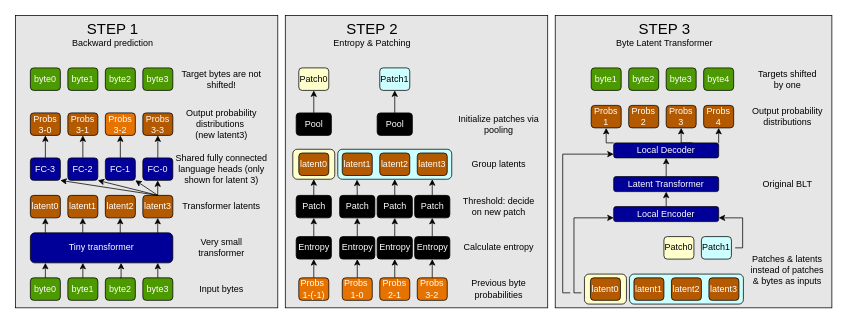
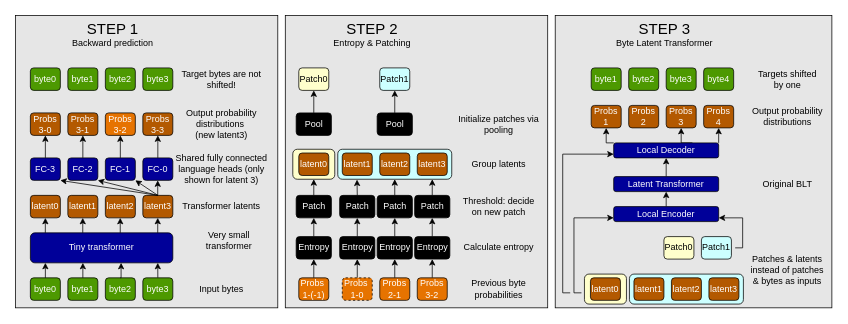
(222, 248) -> (229, 240)
(357, 289) -> (357, 289)
